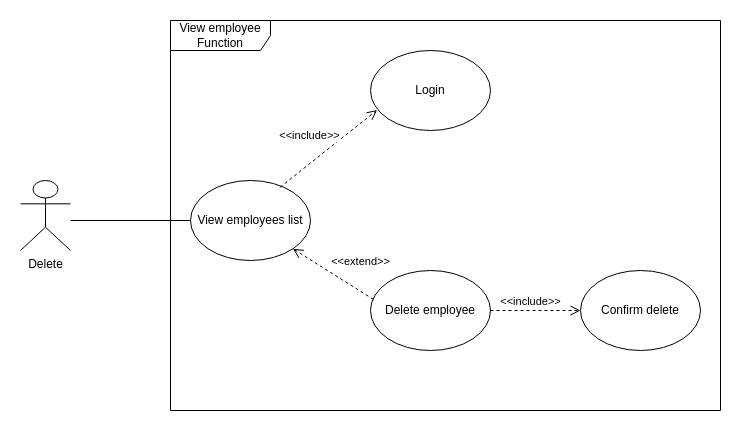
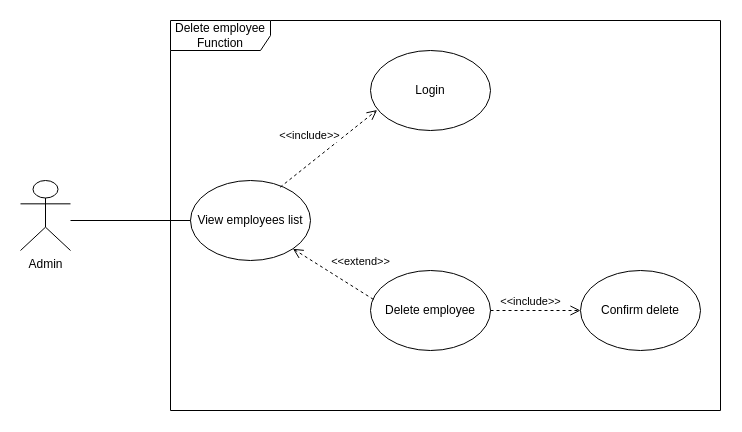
(221, 36) -> (221, 36)
(46, 265) -> (46, 265)
